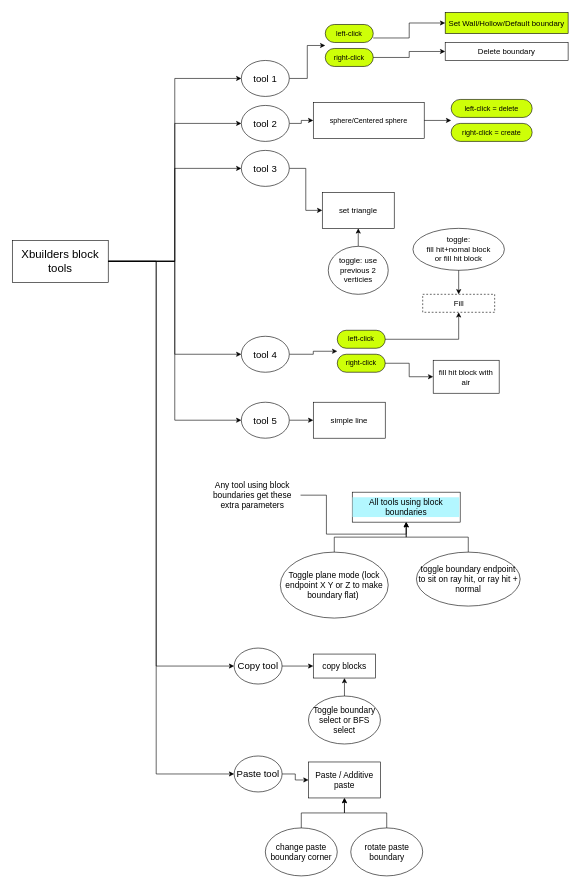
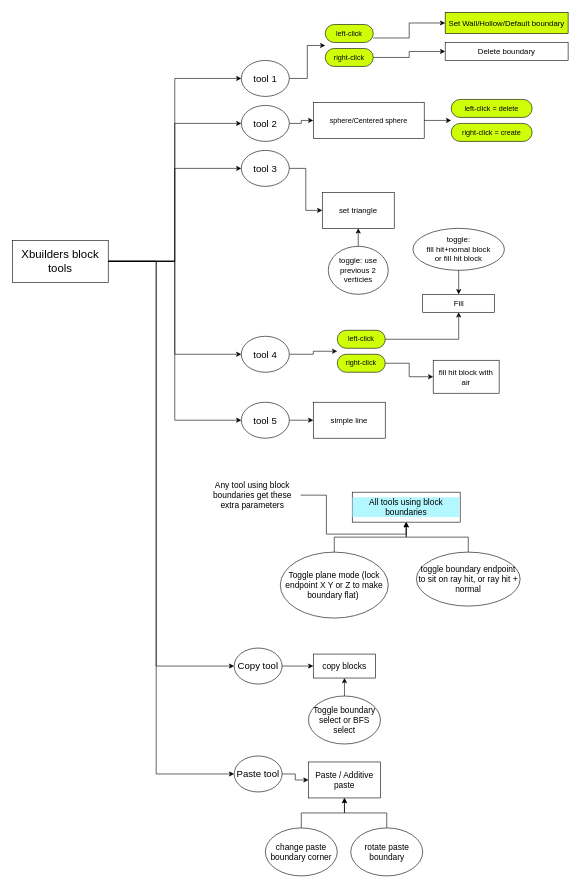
(459, 303) -> (459, 303)
